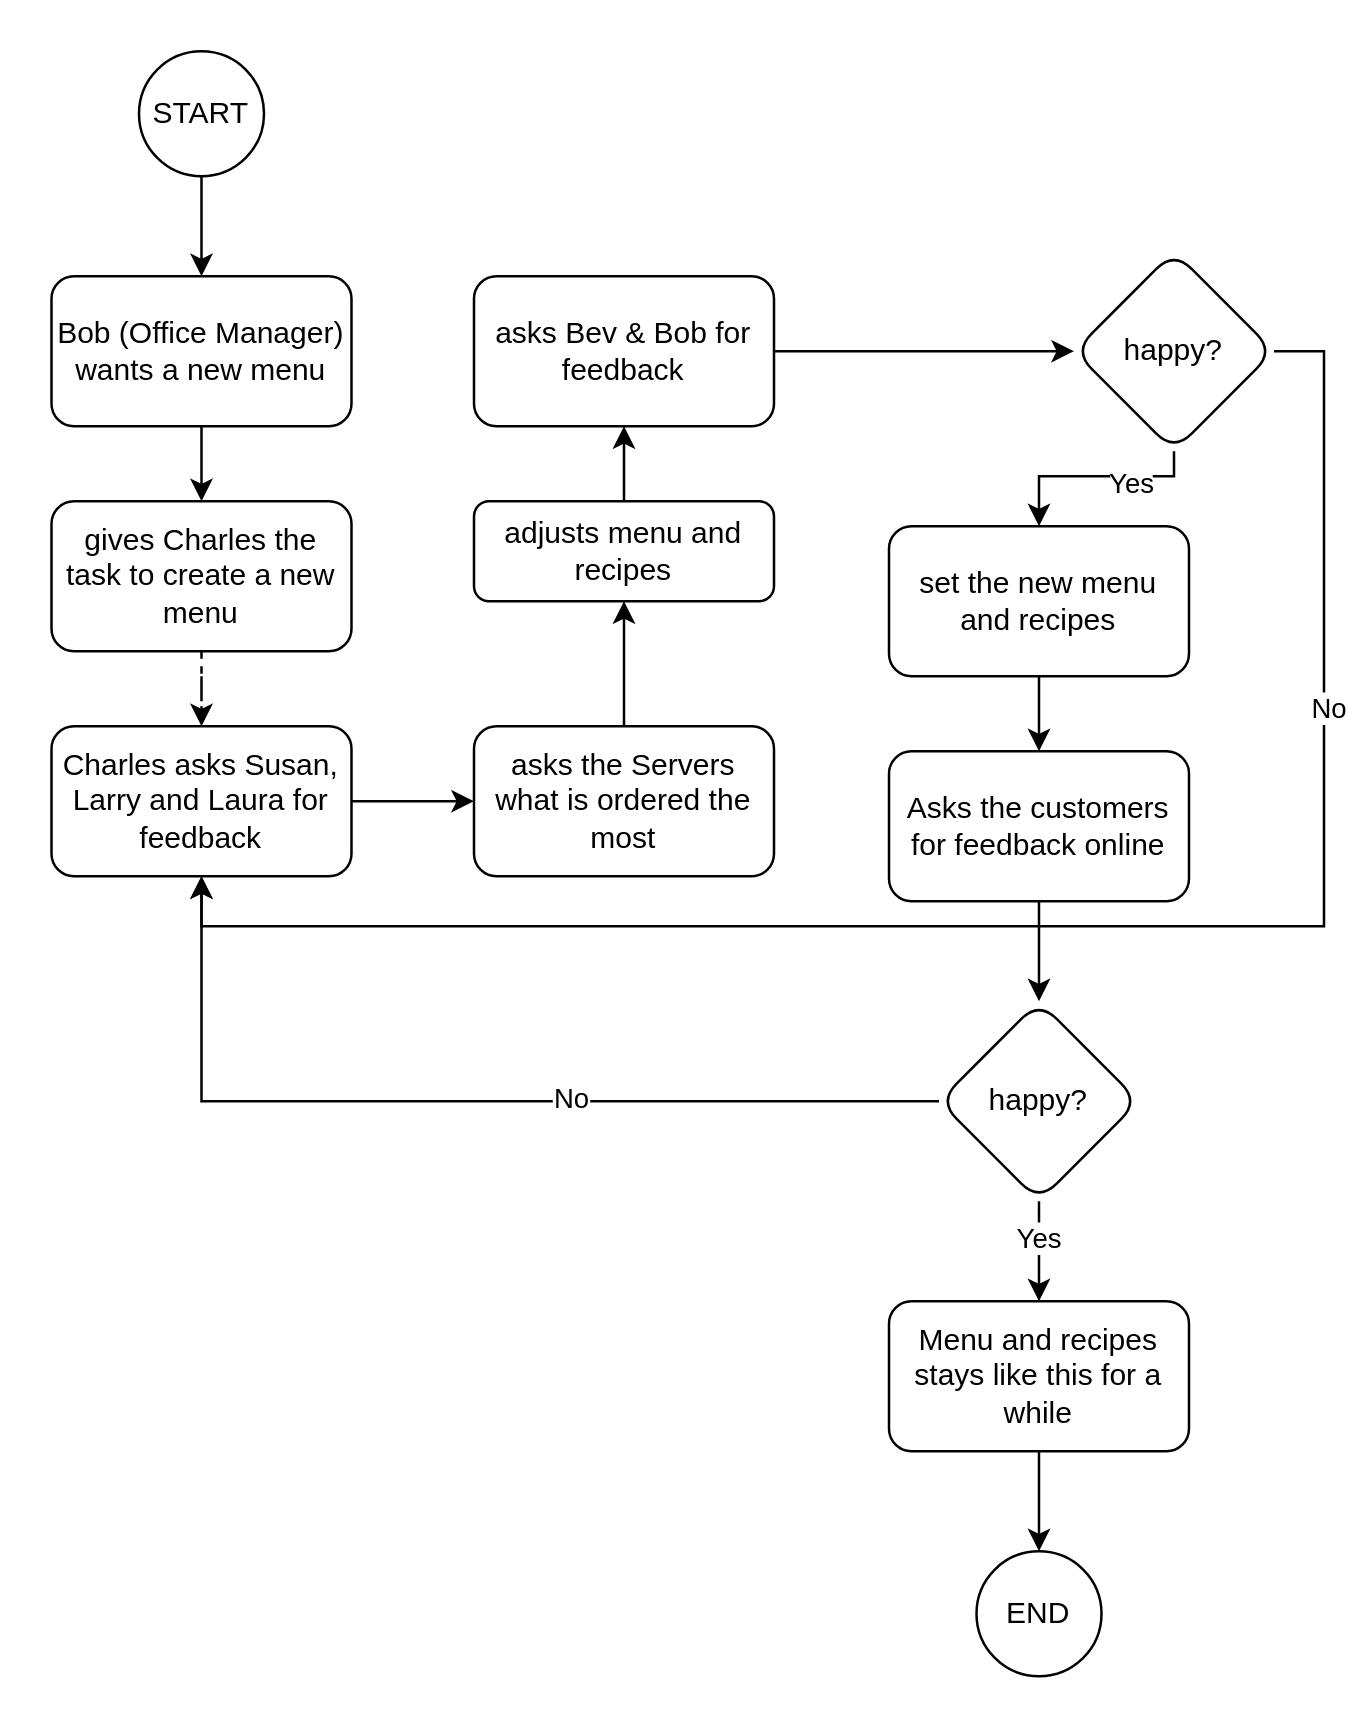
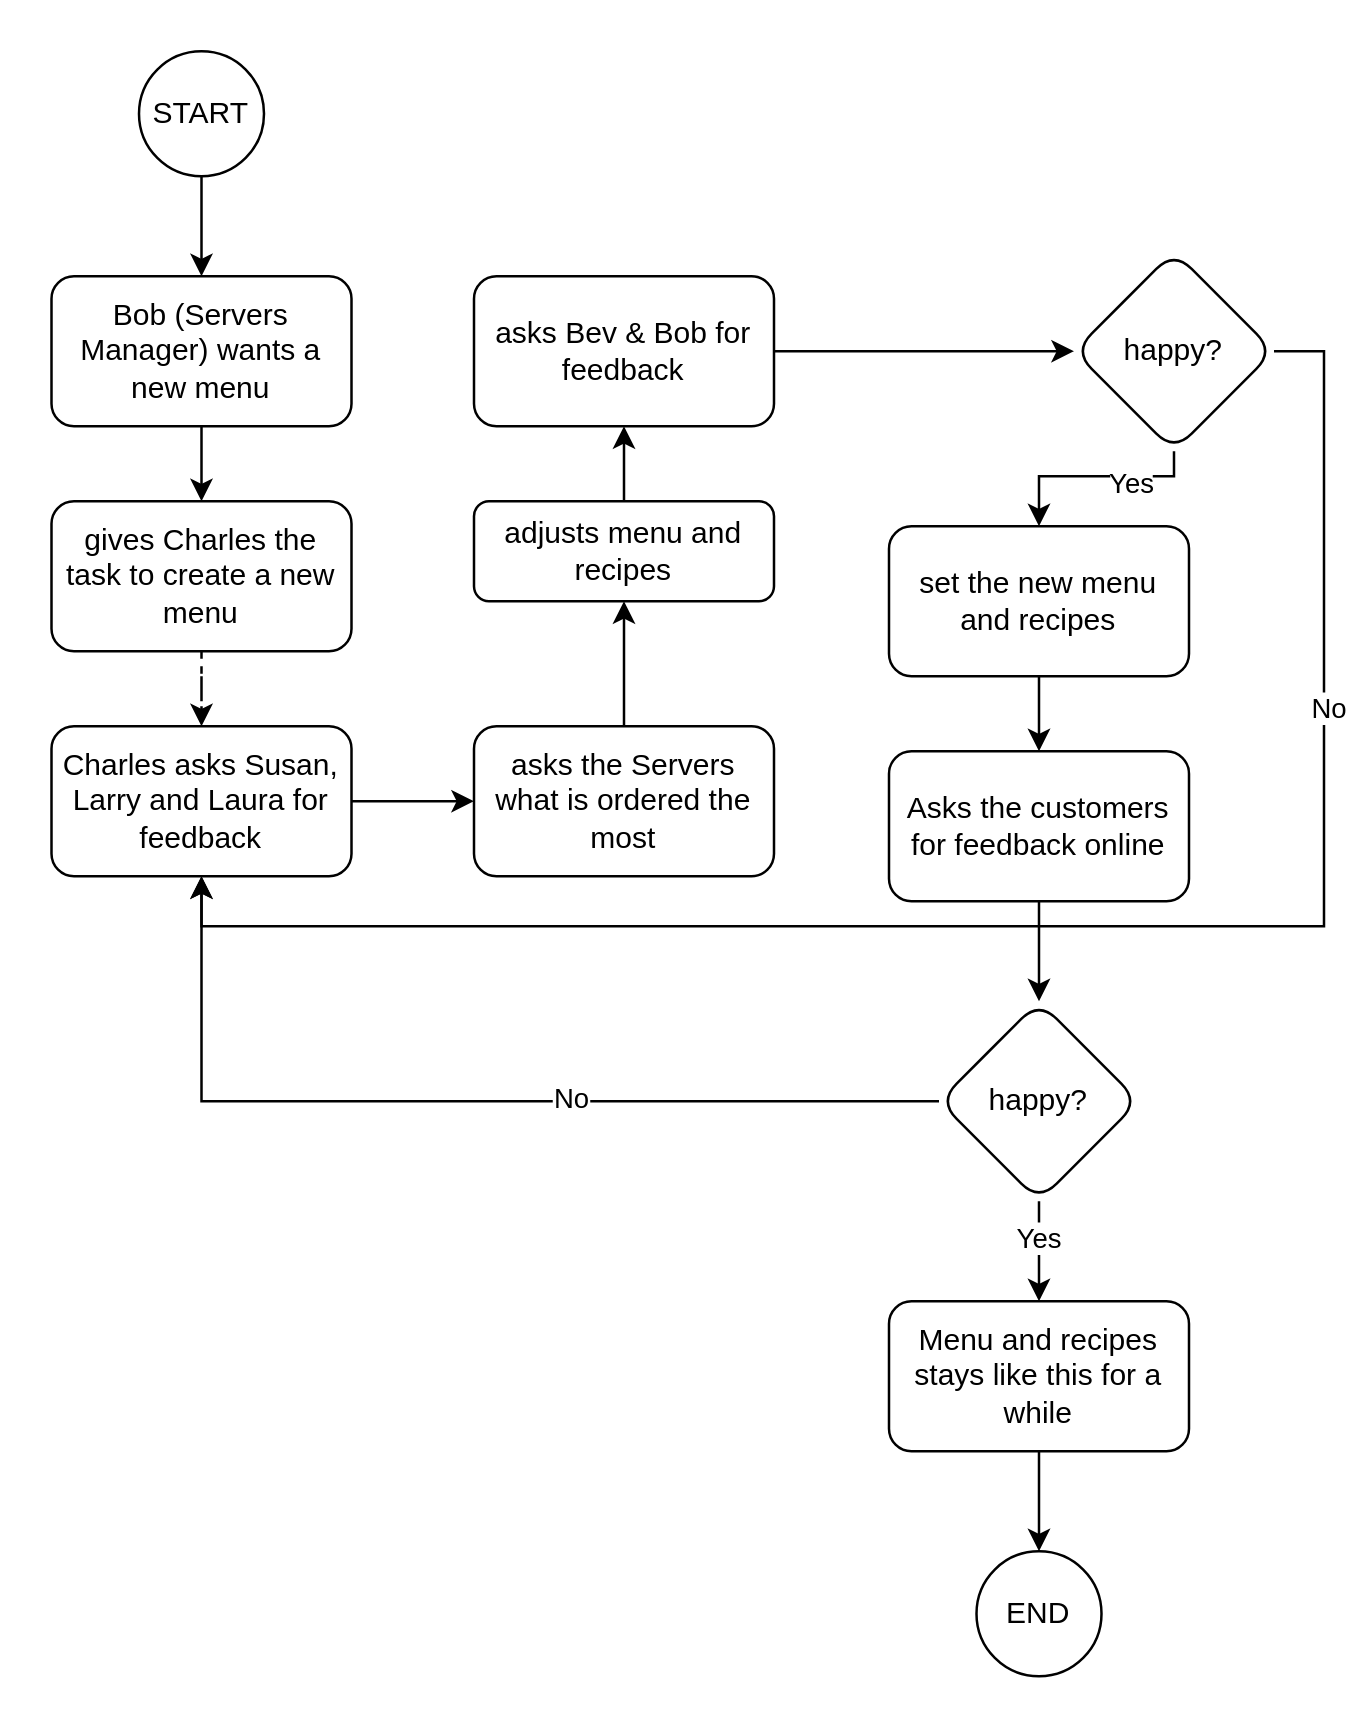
(201, 351) -> (201, 351)
